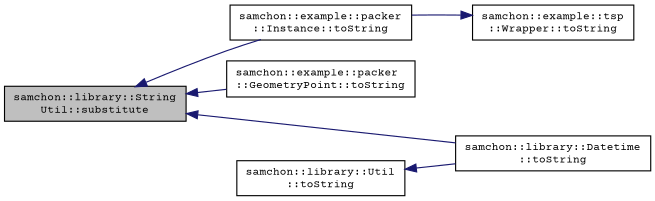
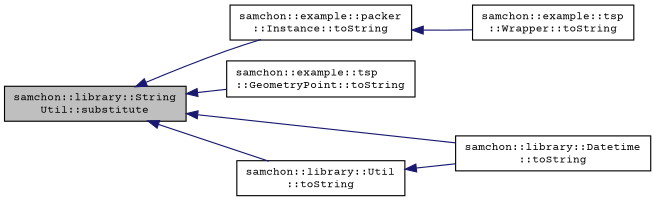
(436, 15) -> (448, 30)
(321, 79) -> (321, 79)
none -> (214, 143)
